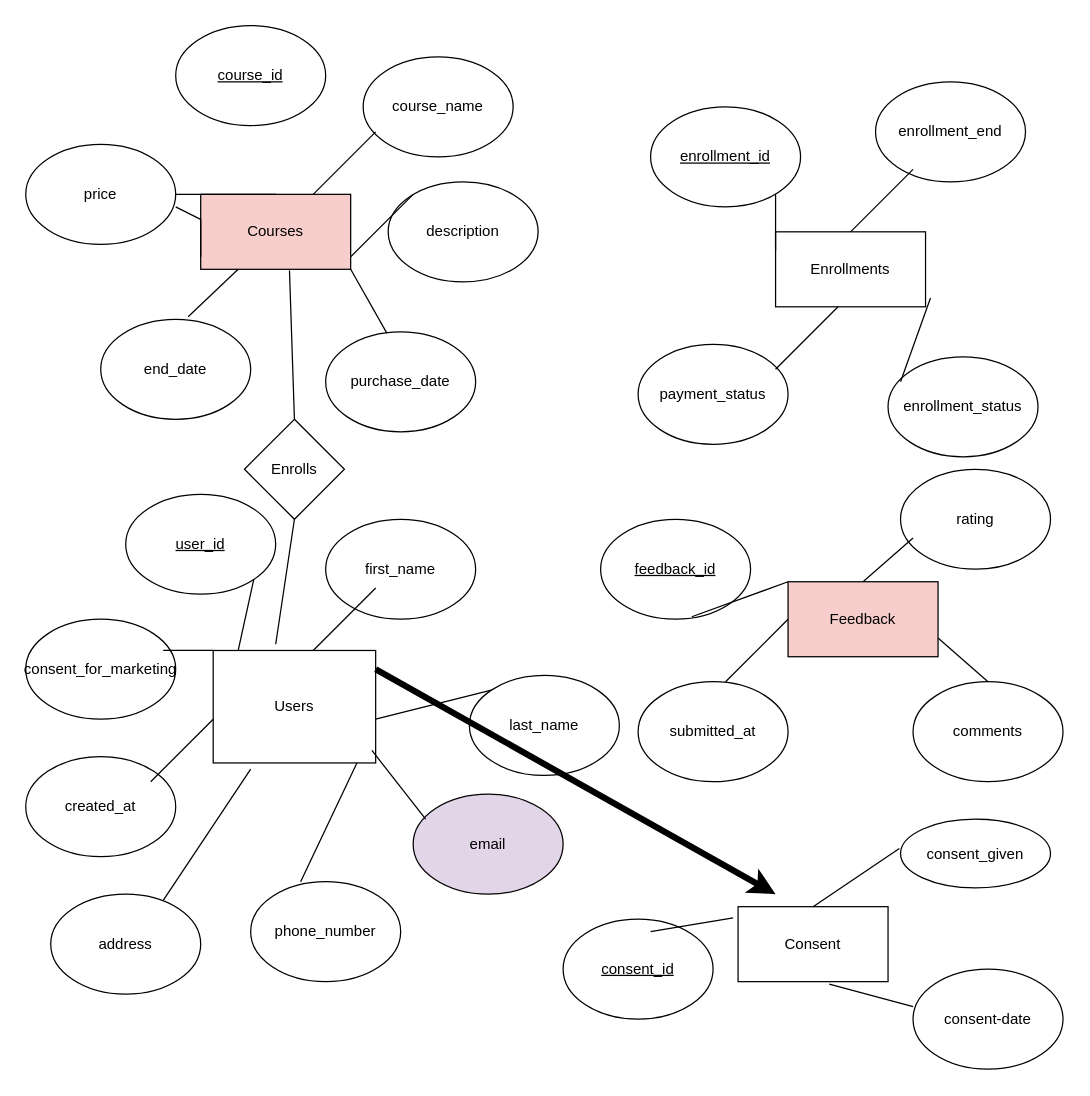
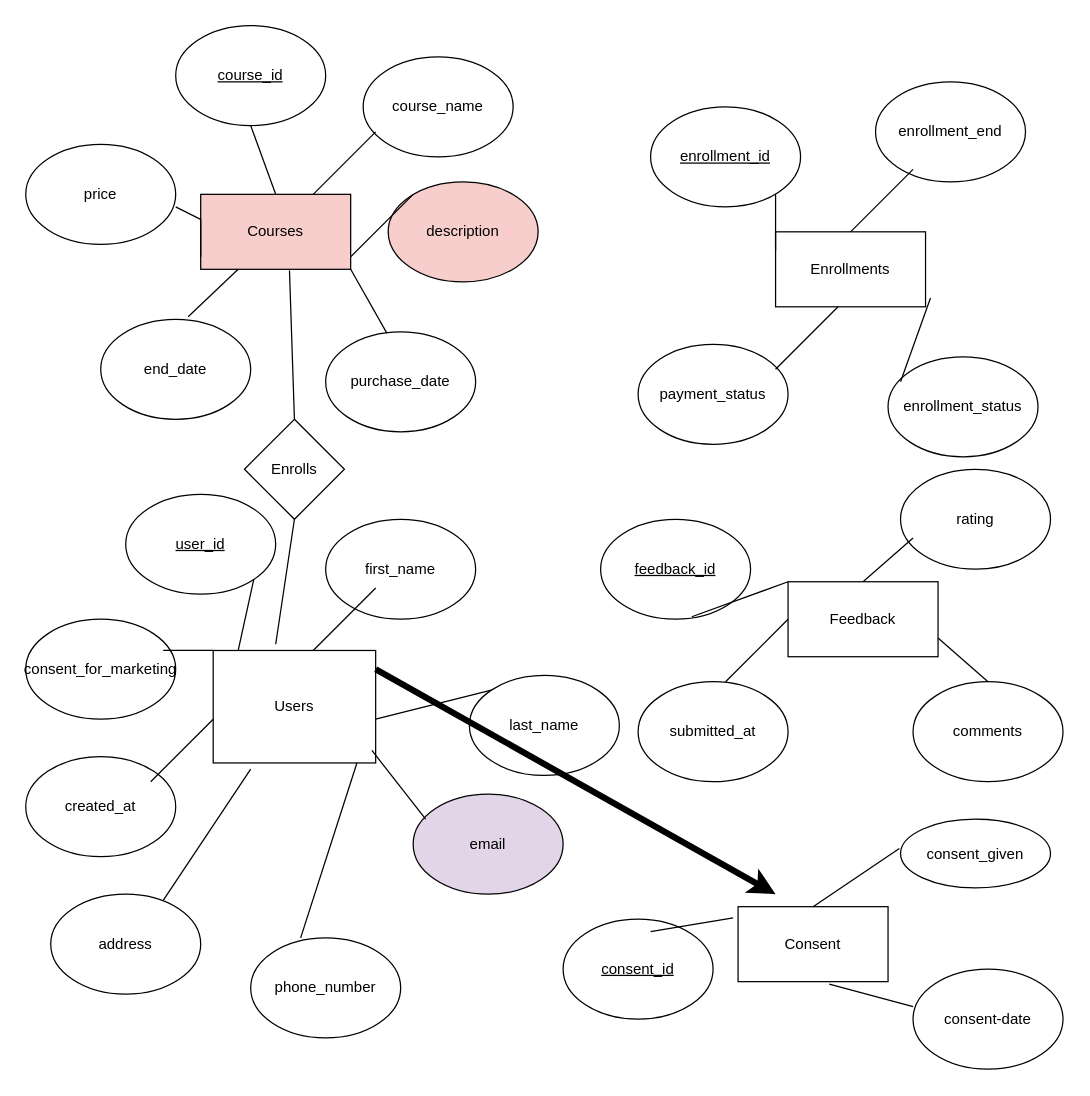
(189, 194) -> (263, 160)
(463, 232) -> (463, 232)
(863, 619) -> (863, 619)
(326, 932) -> (326, 988)
